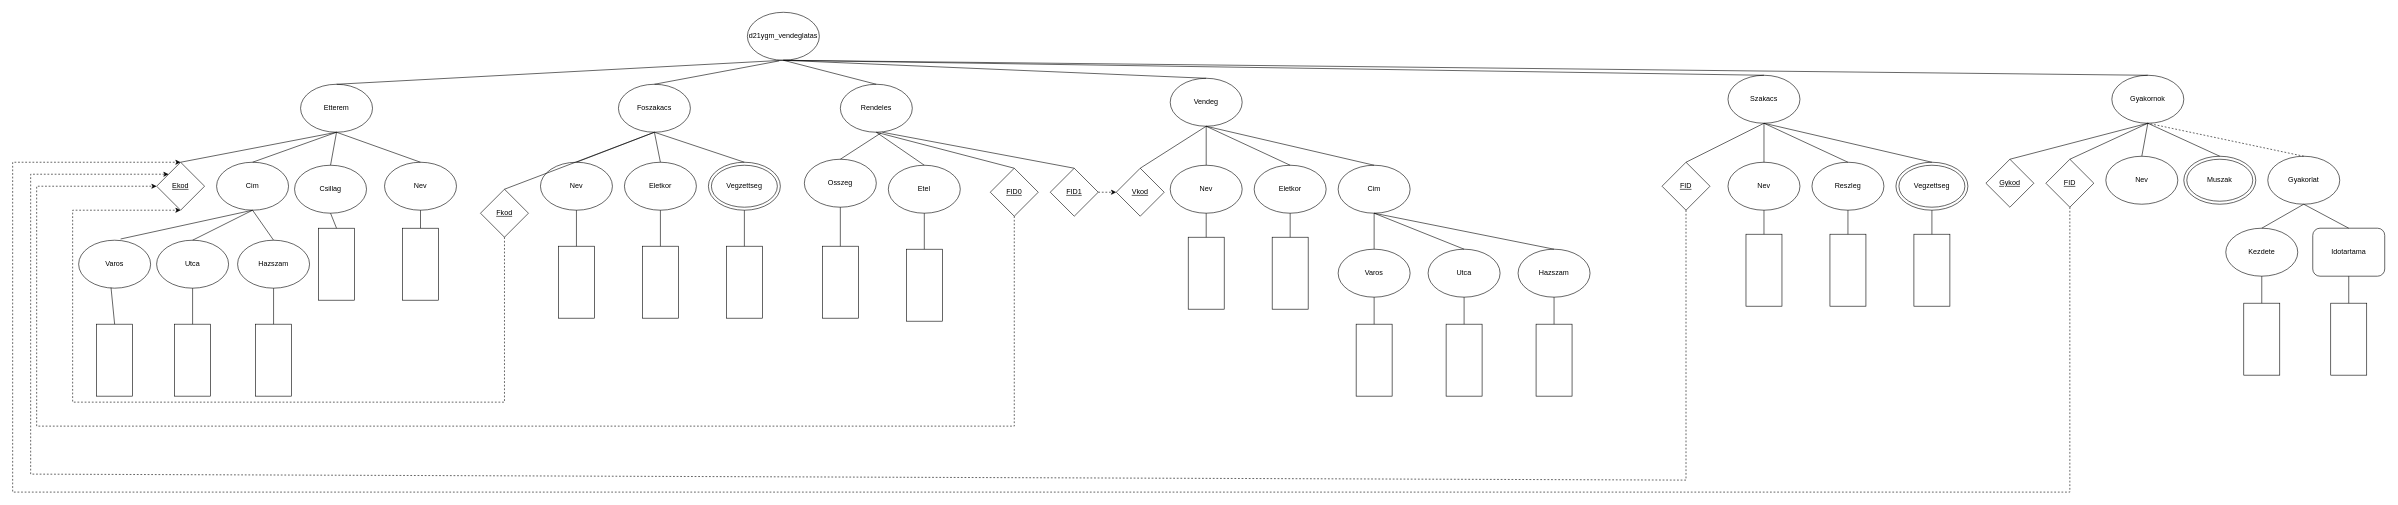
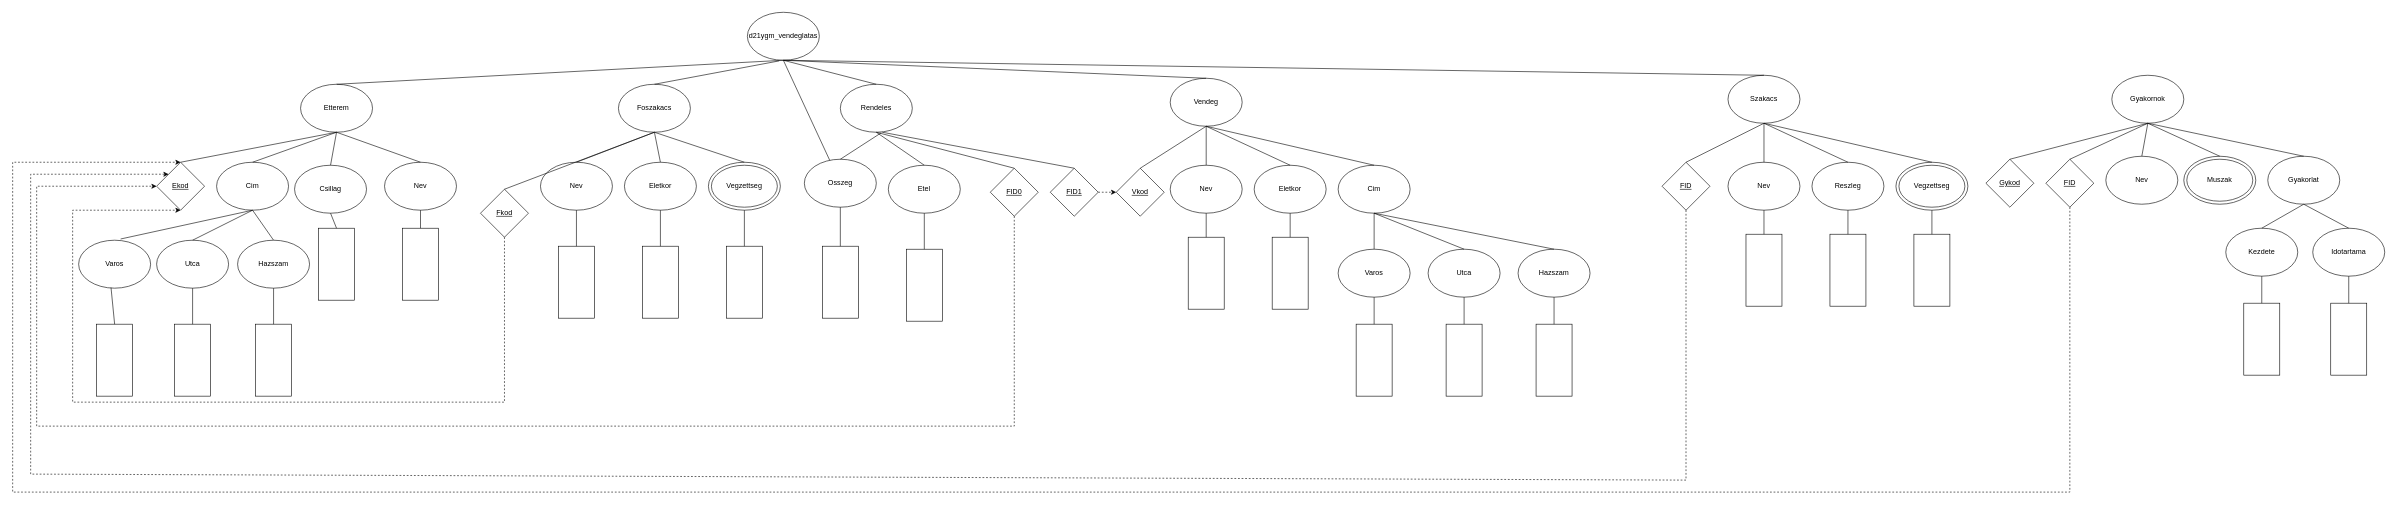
(1658, 70) -> (807, 111)
(2229, 140) -> (2229, 140)
(2349, 252) -> (2349, 252)
